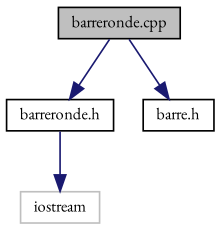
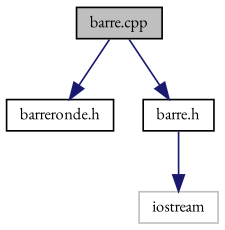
(119, 23) -> (119, 23)
(60, 153) -> (179, 153)
